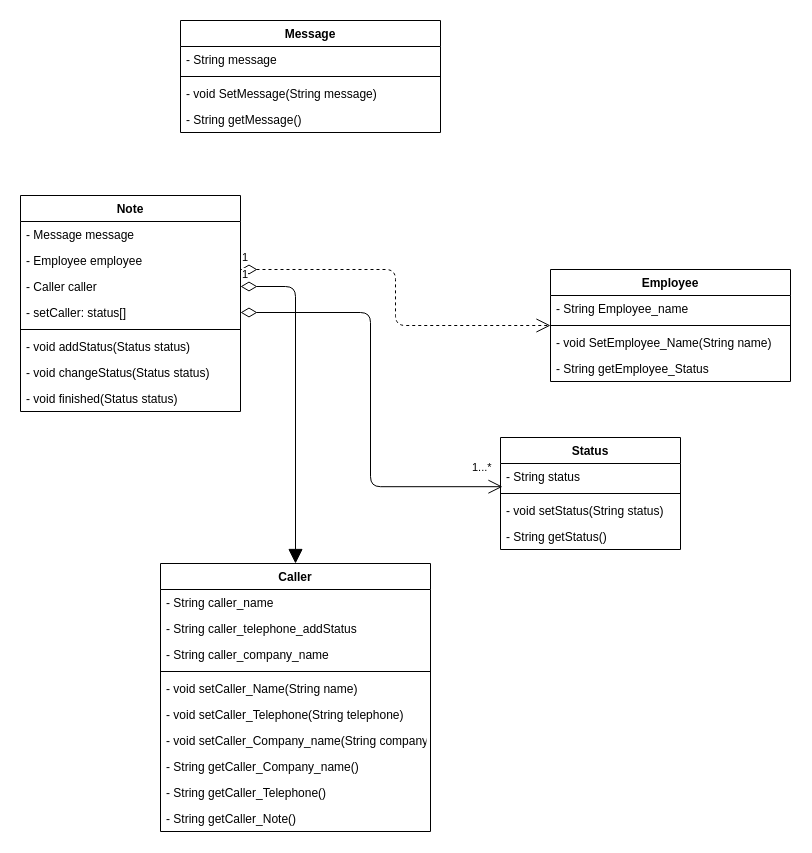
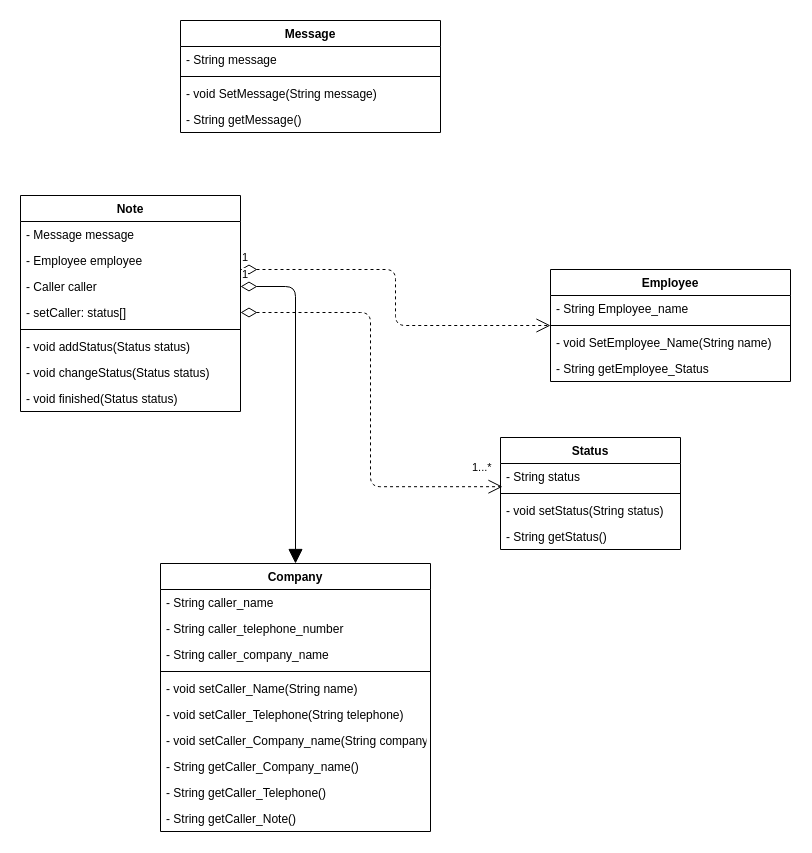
(371, 407) -> (371, 407)
(295, 577) -> (295, 577)
(274, 629) -> (264, 629)
